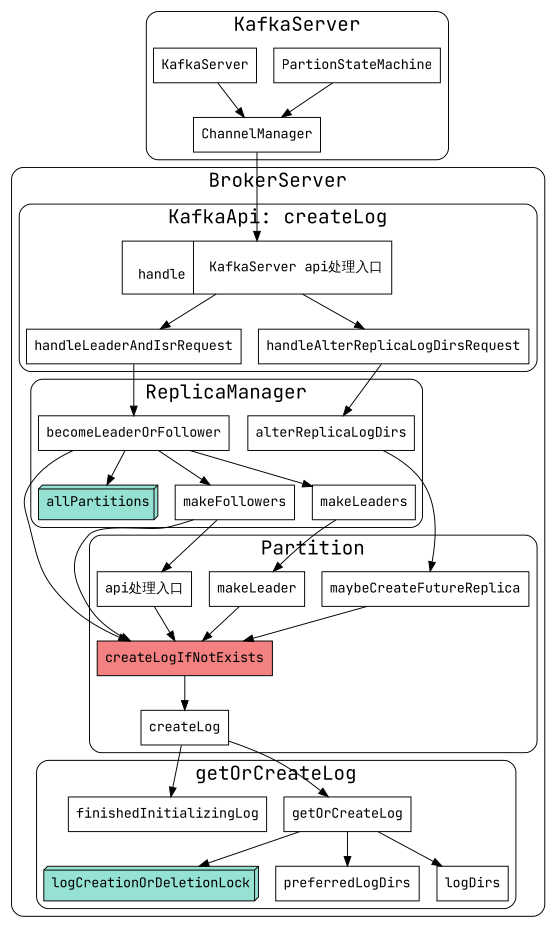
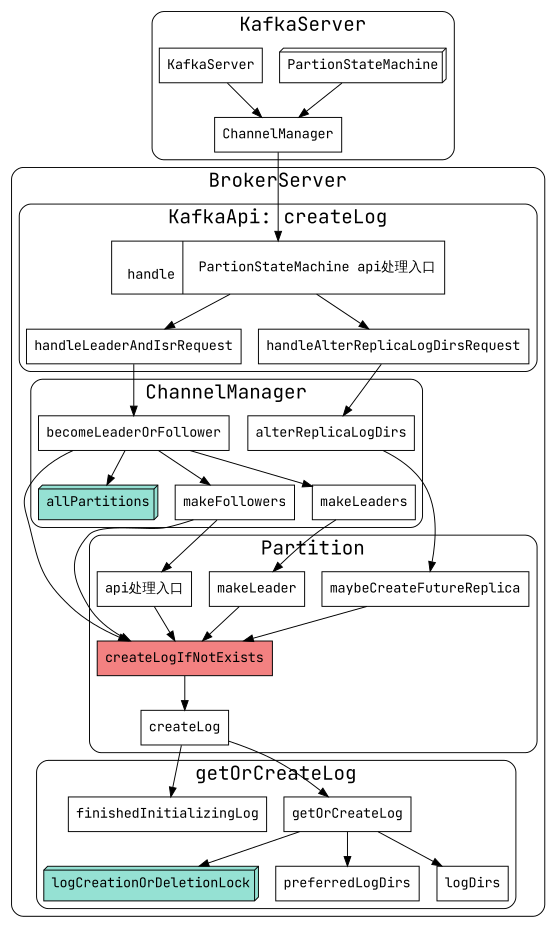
(357, 65) -> (363, 65)
(293, 267) -> (314, 267)
(227, 394) -> (227, 394)
